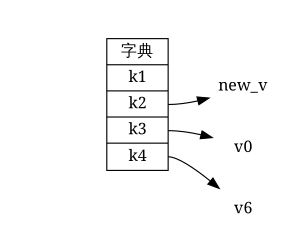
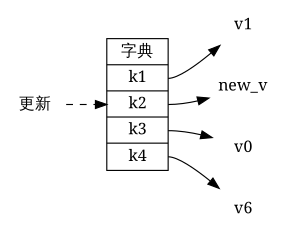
none -> (243, 25)
none -> (35, 105)
